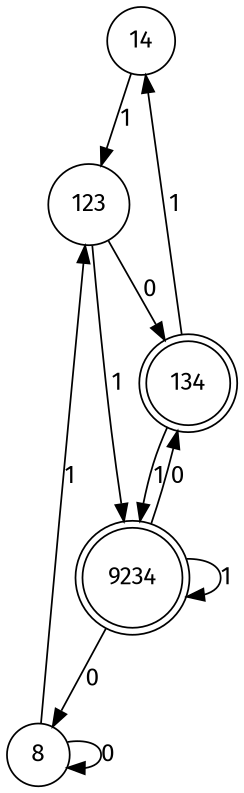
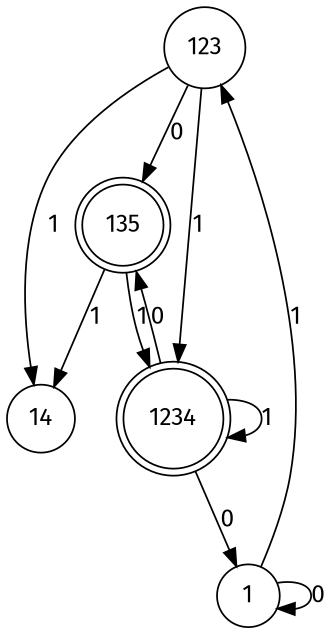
(119, 111) -> (43, 190)
(188, 383) -> (123, 225)
(132, 578) -> (173, 419)
(38, 755) -> (248, 596)
